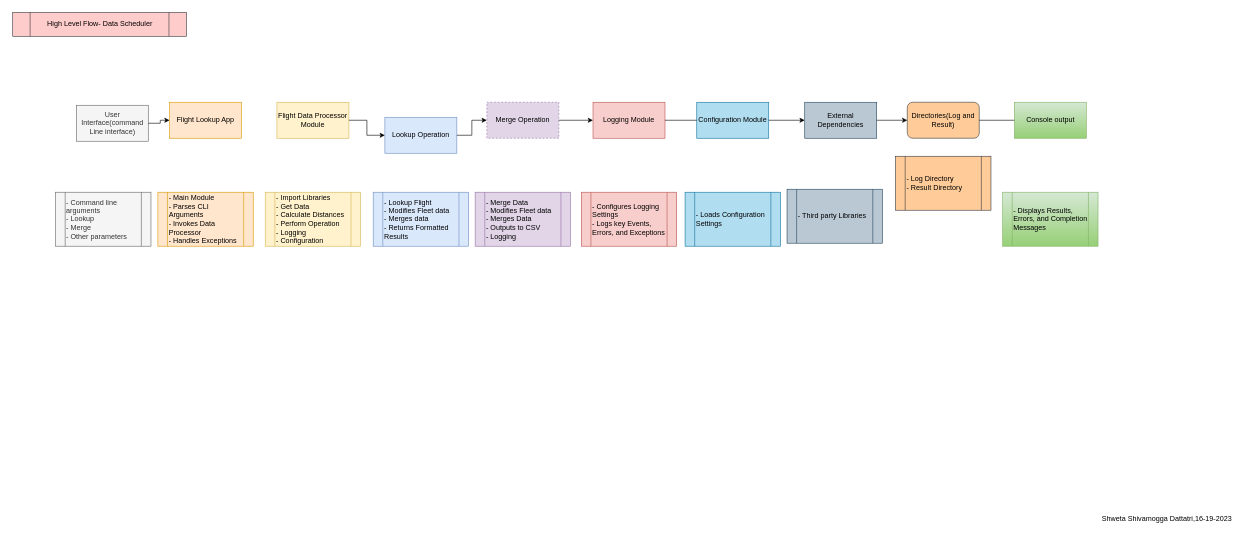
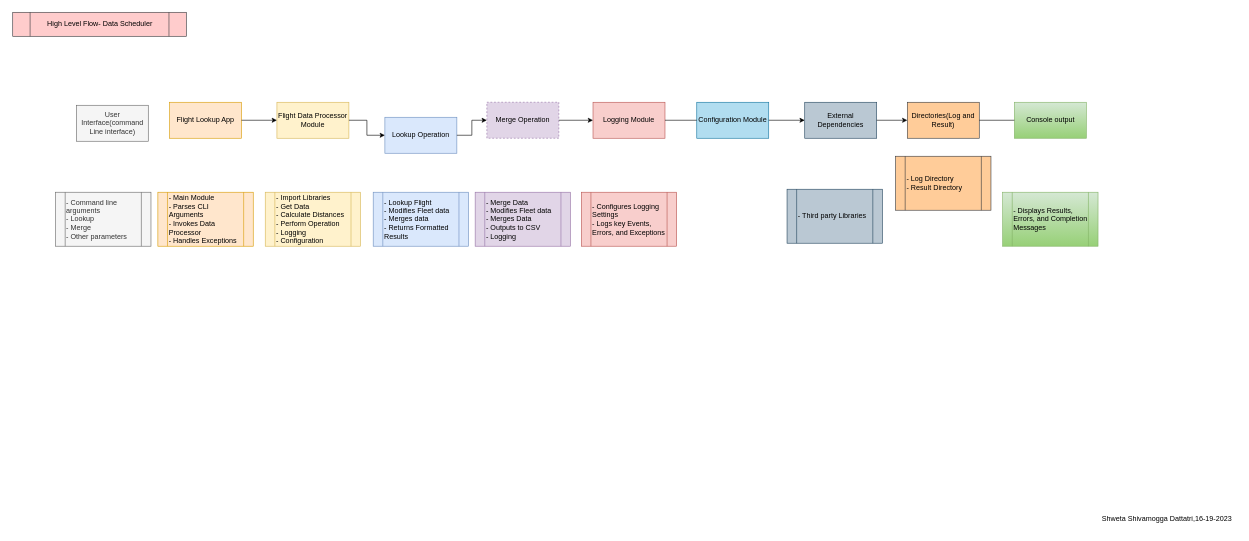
(161, 120) -> none
none -> (271, 120)
(944, 120) -> (944, 120)
(733, 219) -> none
